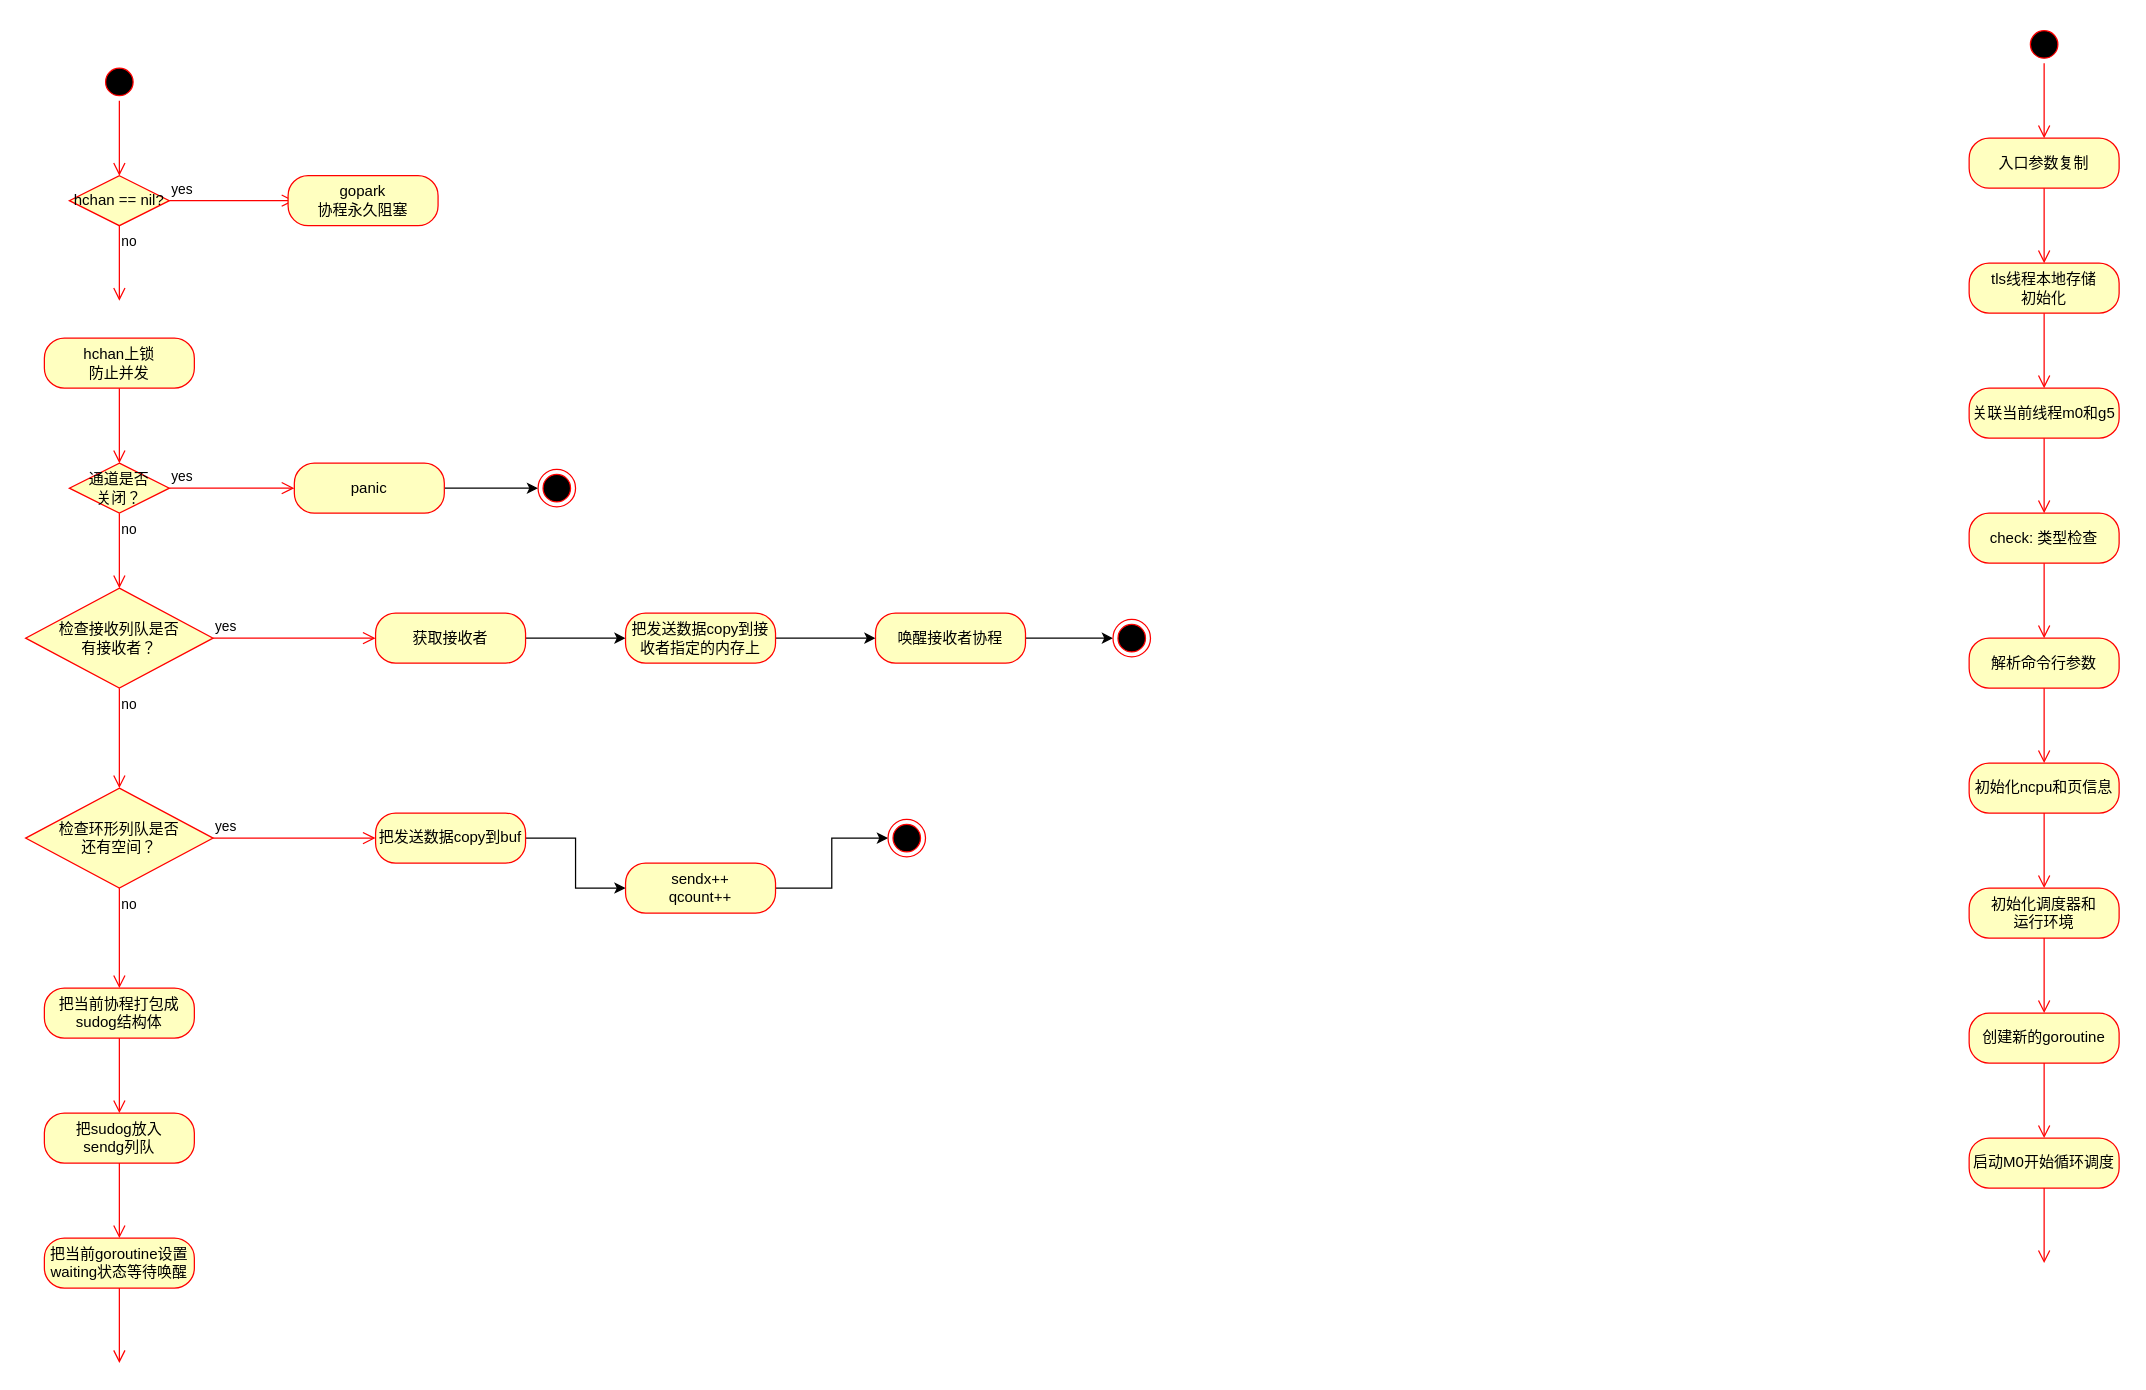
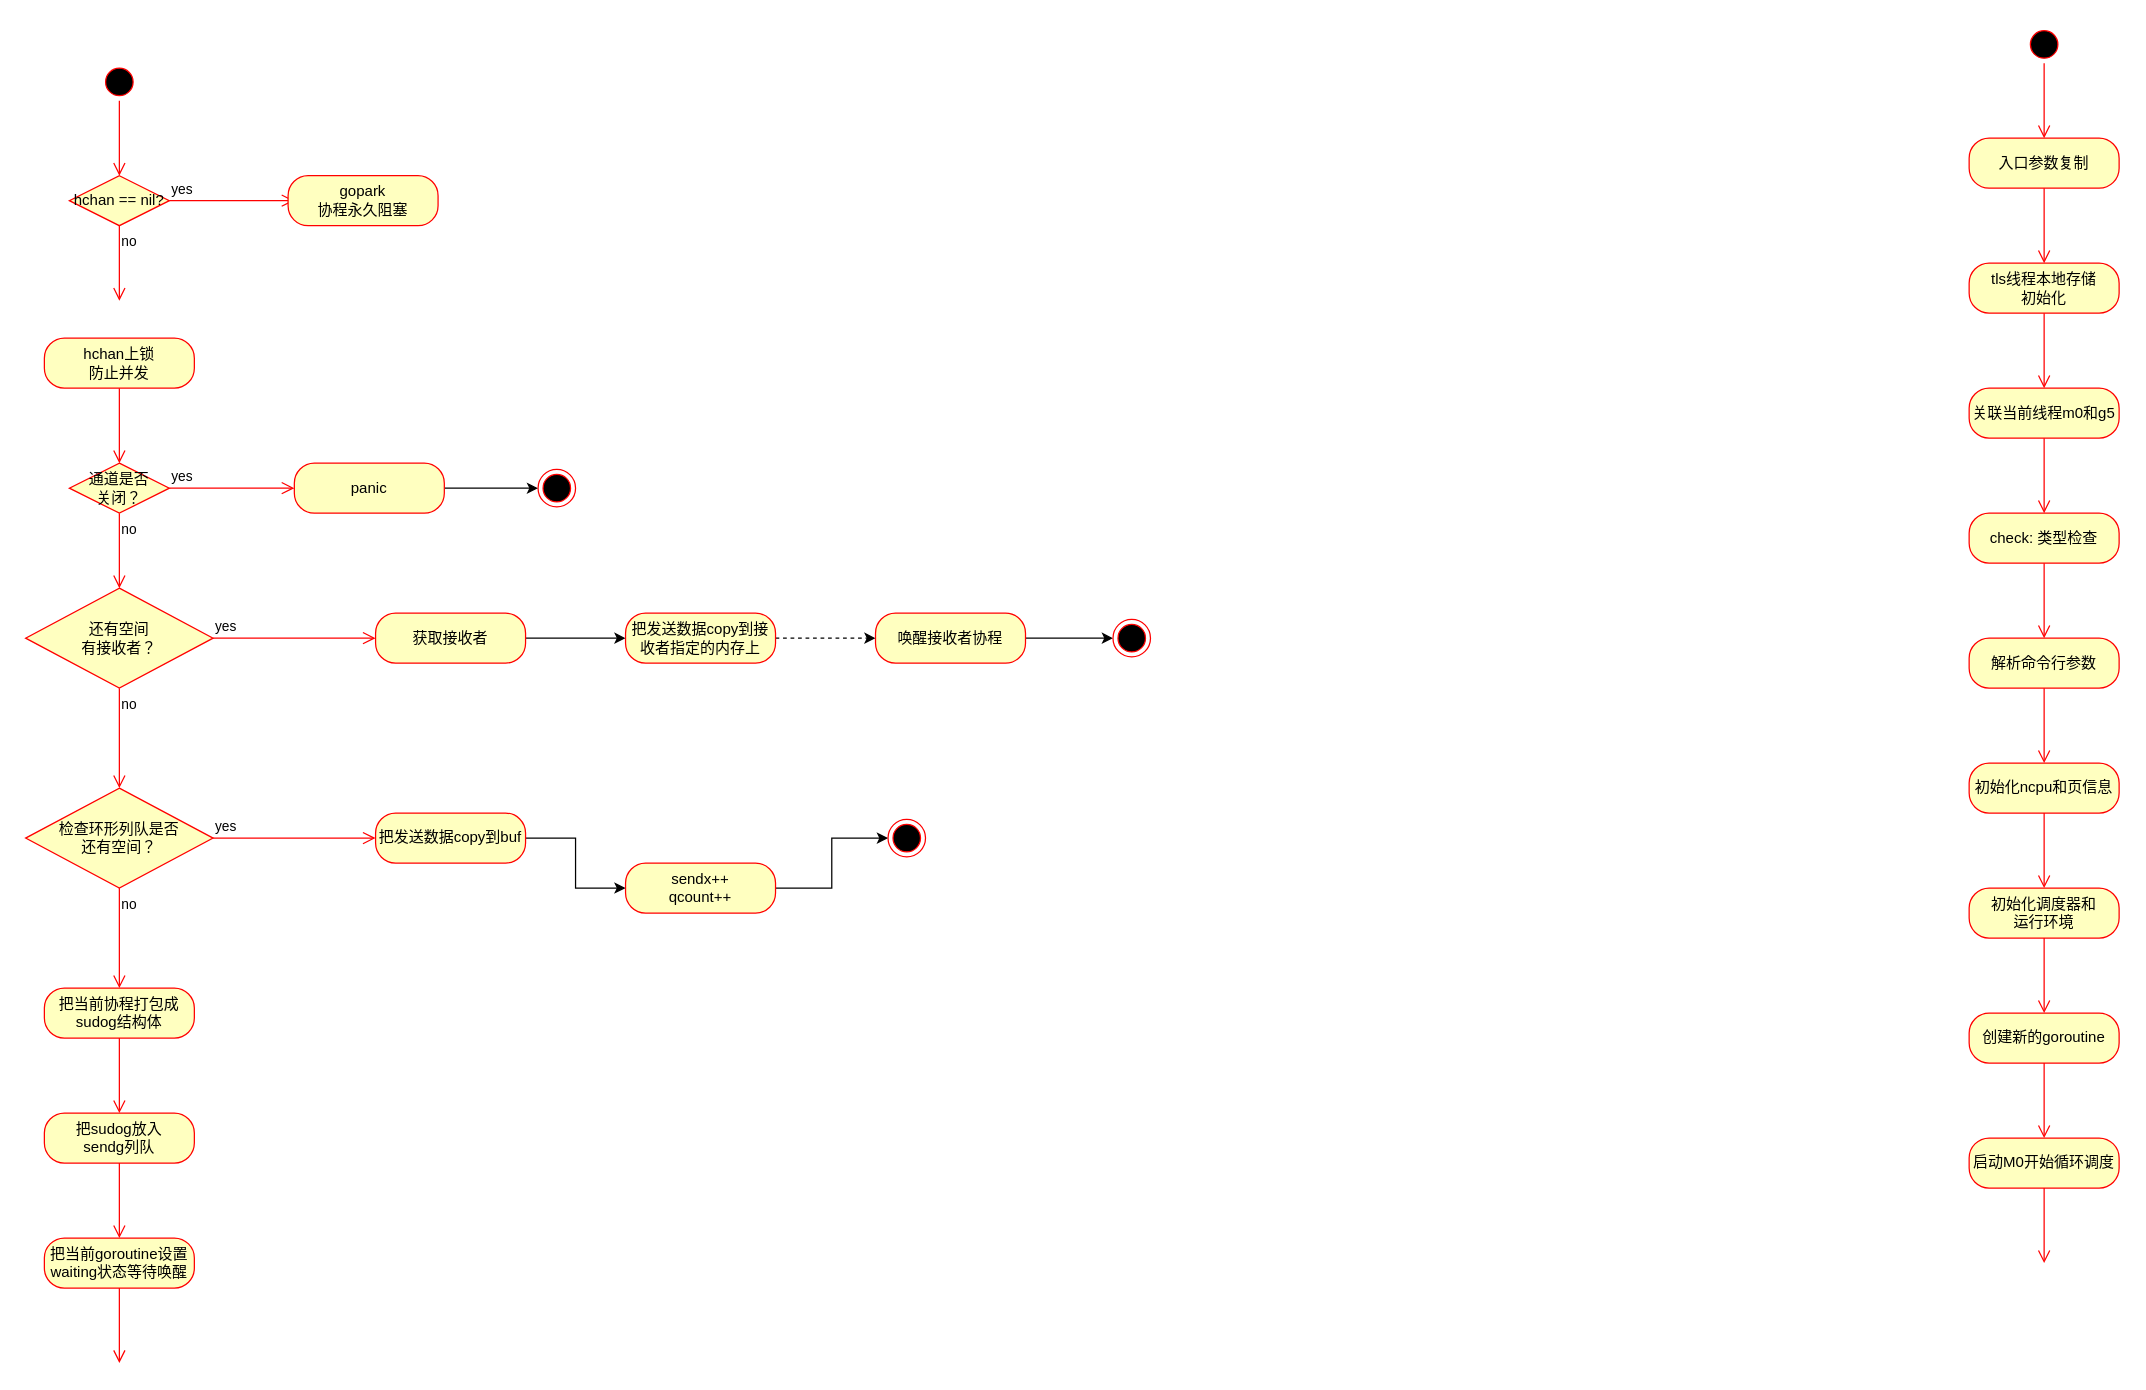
(119, 638) -> (119, 638)
(822, 638) -> (822, 638)
